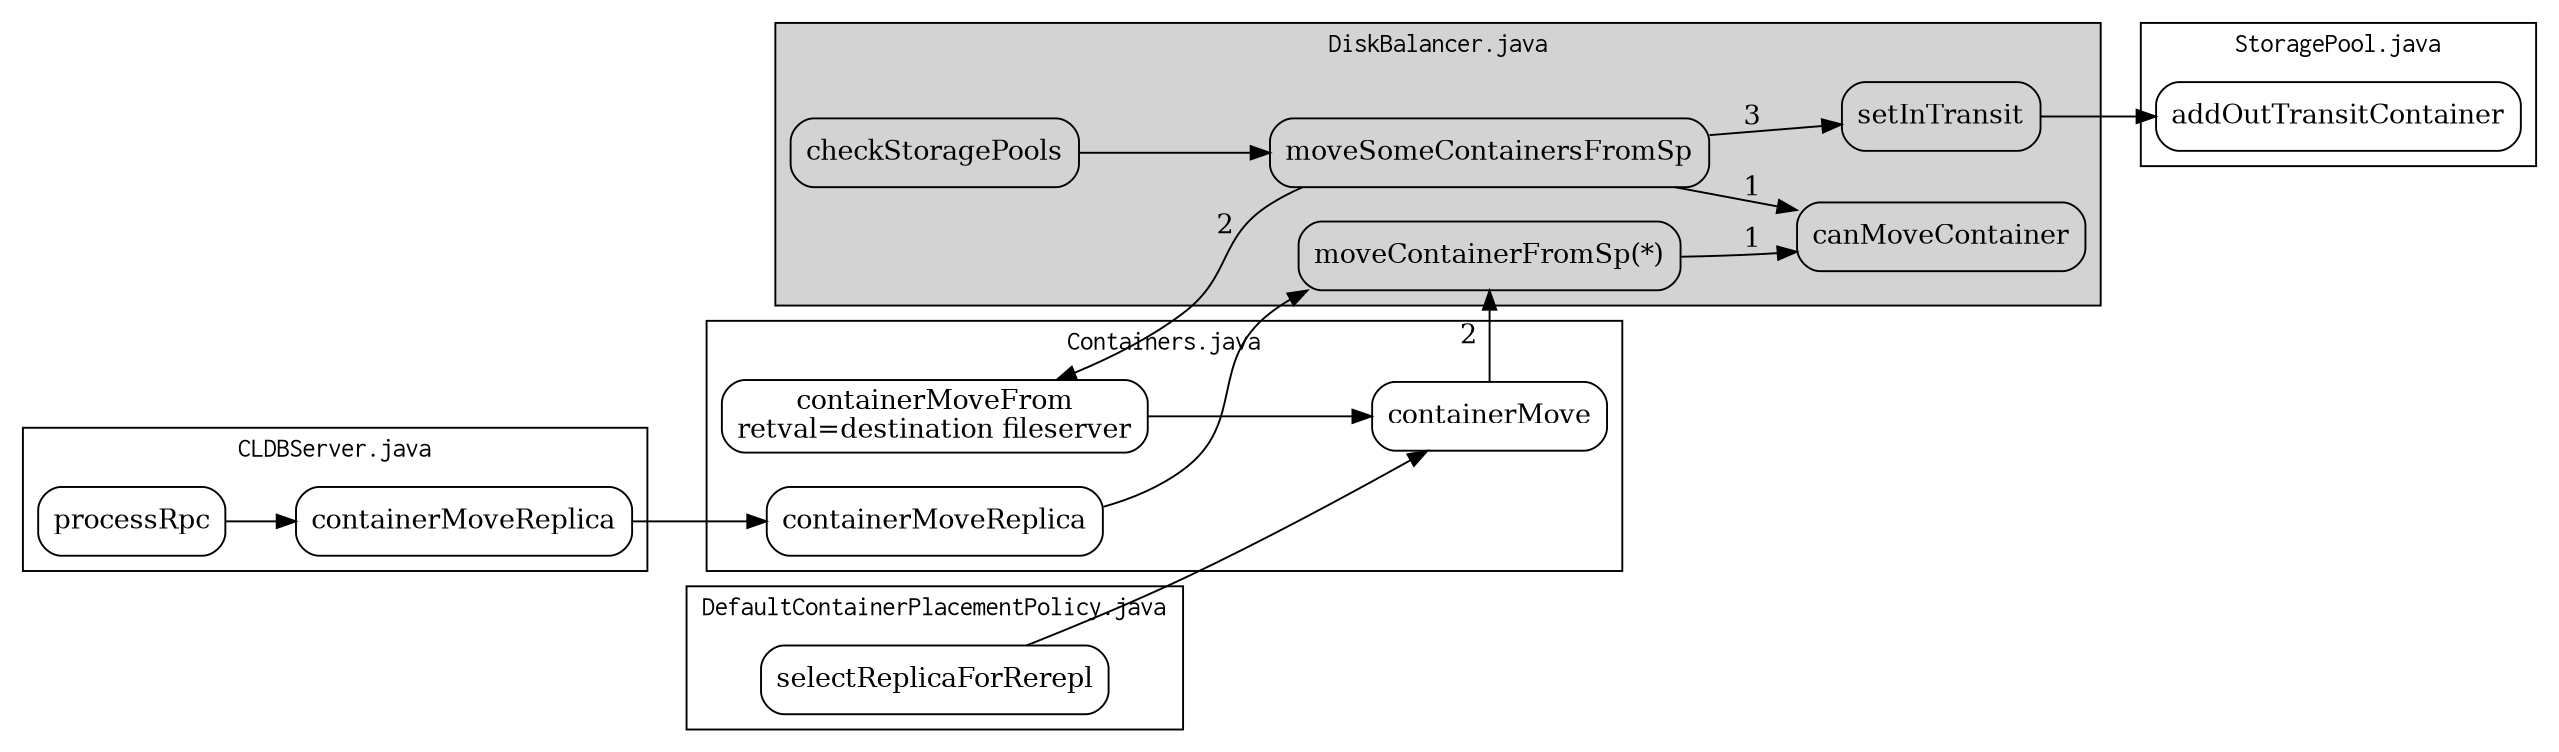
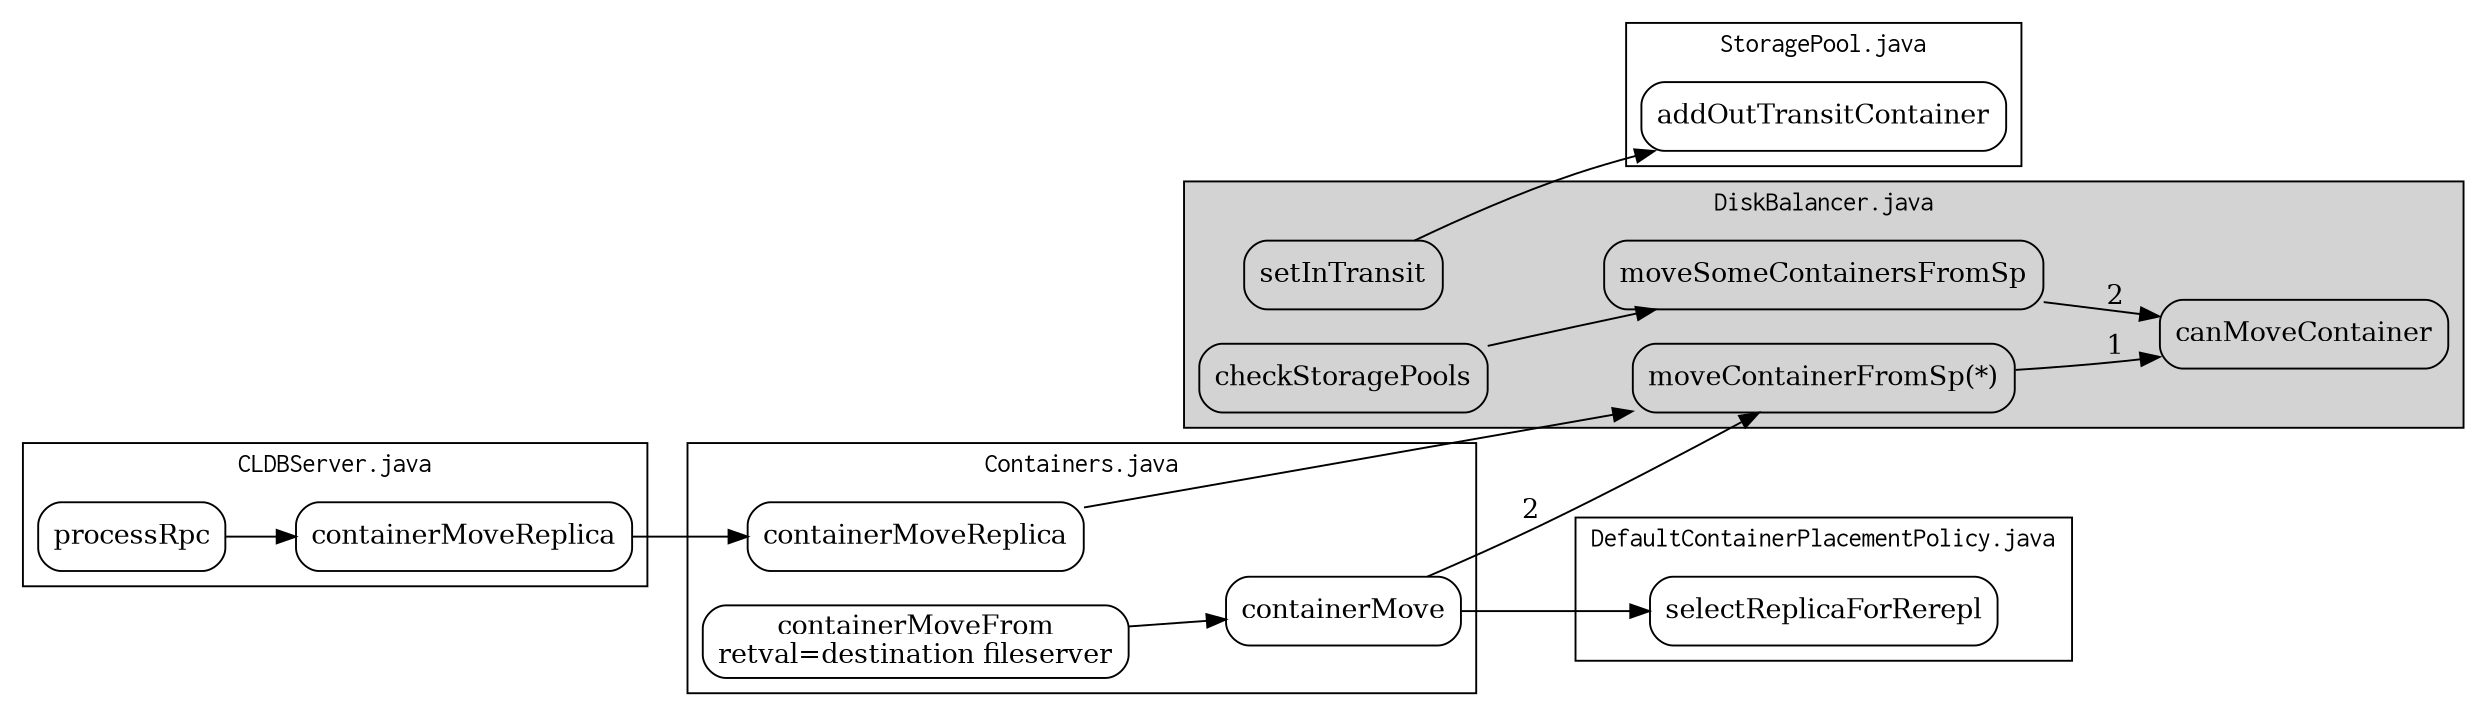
(1766, 131) -> none
(1753, 188) -> (2116, 297)
(1207, 289) -> none
(1231, 555) -> (1546, 611)
